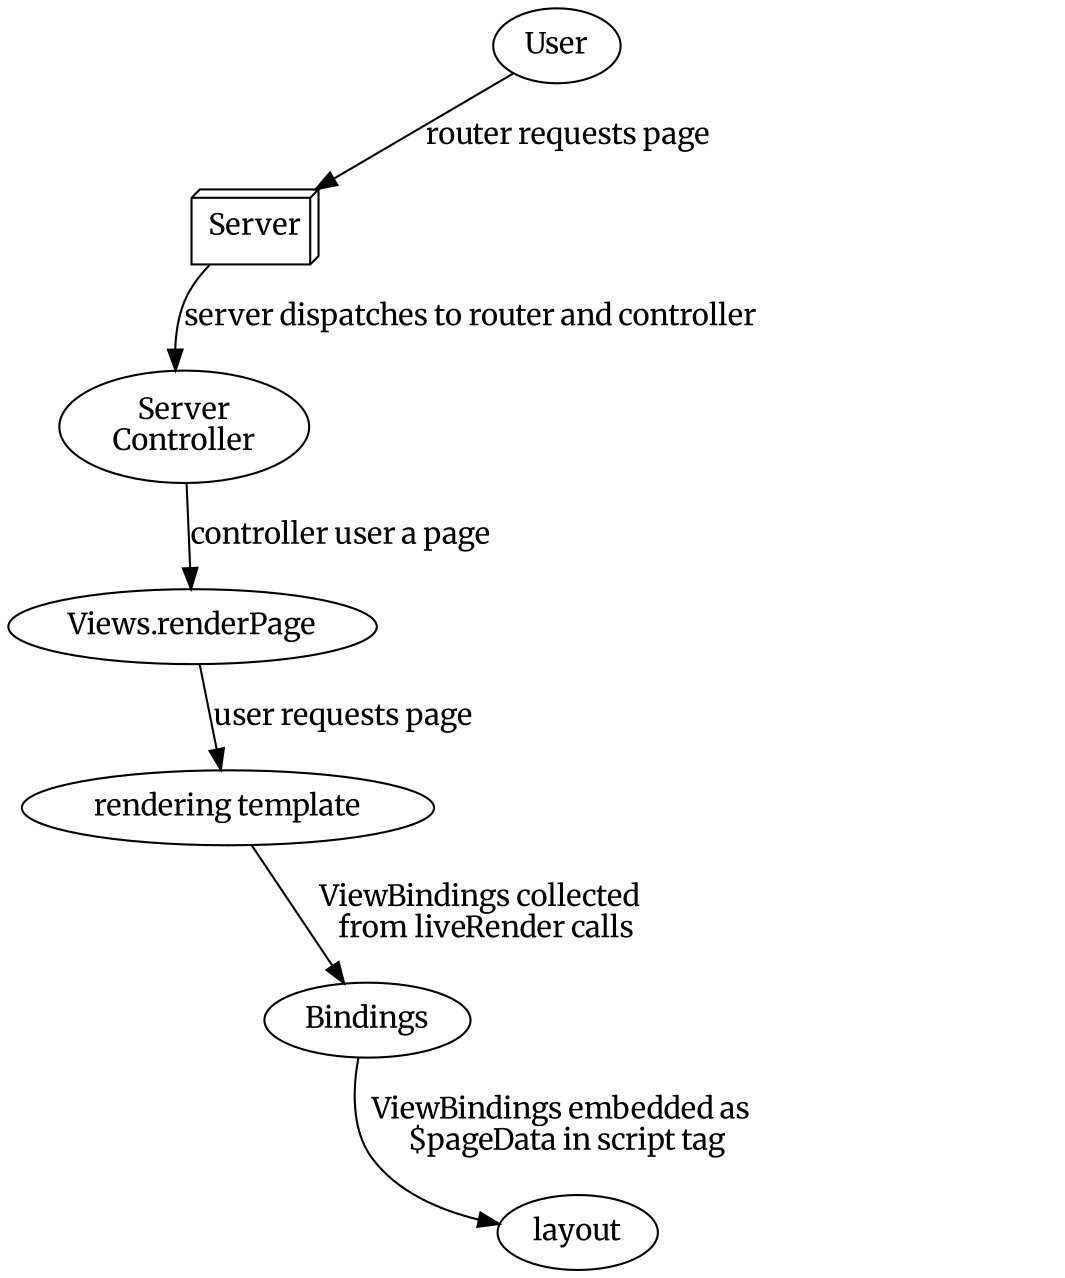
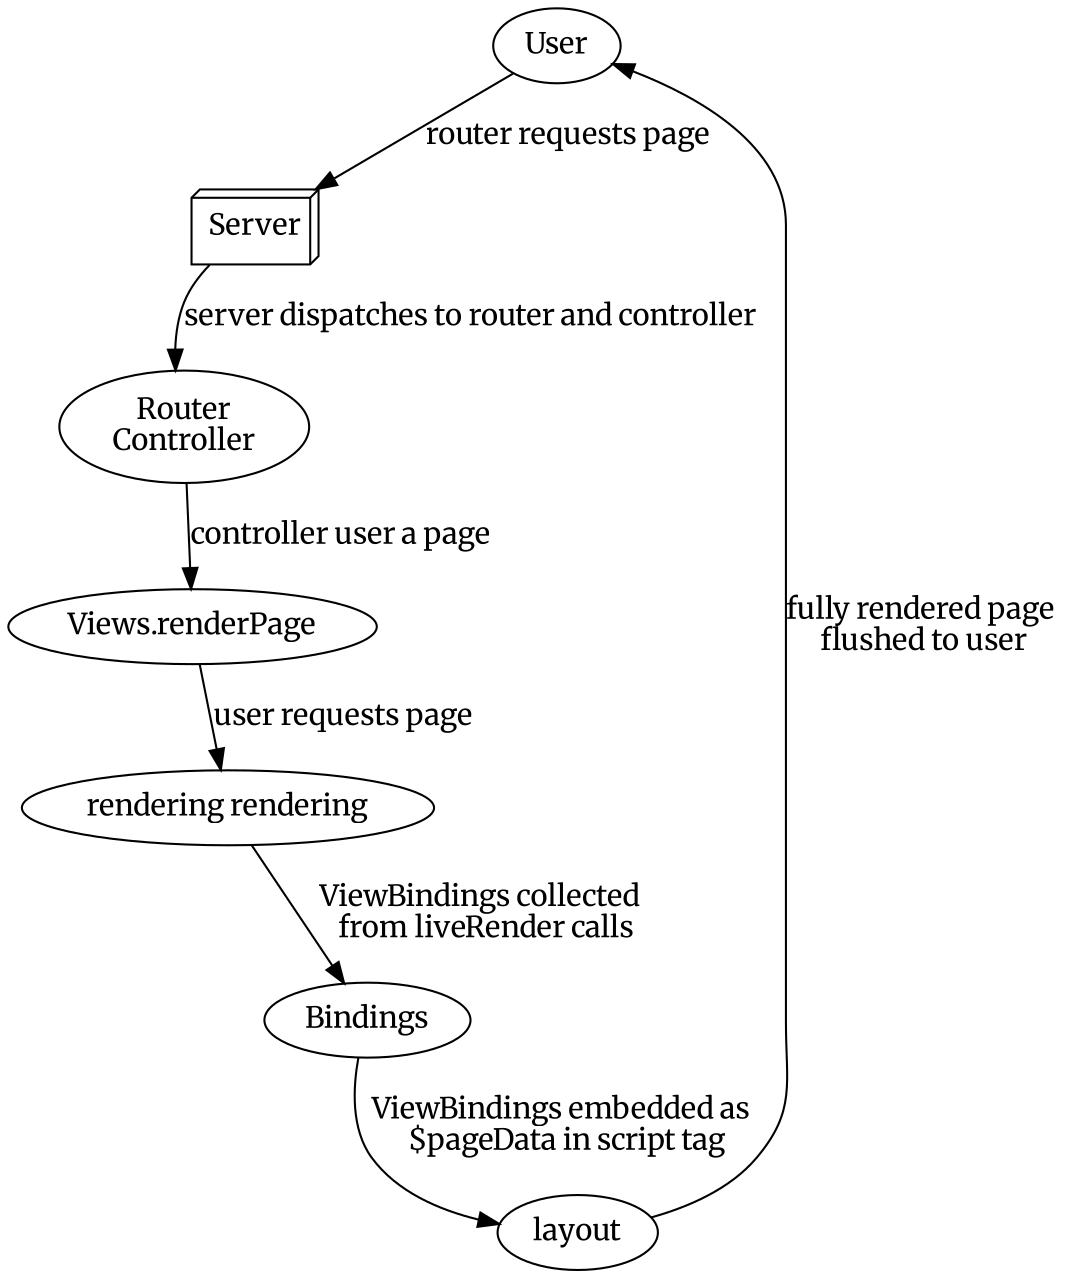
(184, 427) -> (184, 427)
none -> (786, 642)
(228, 808) -> (228, 808)
